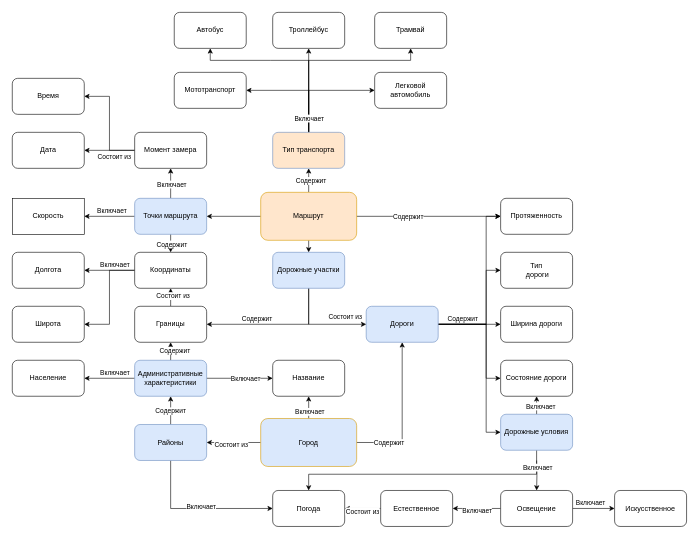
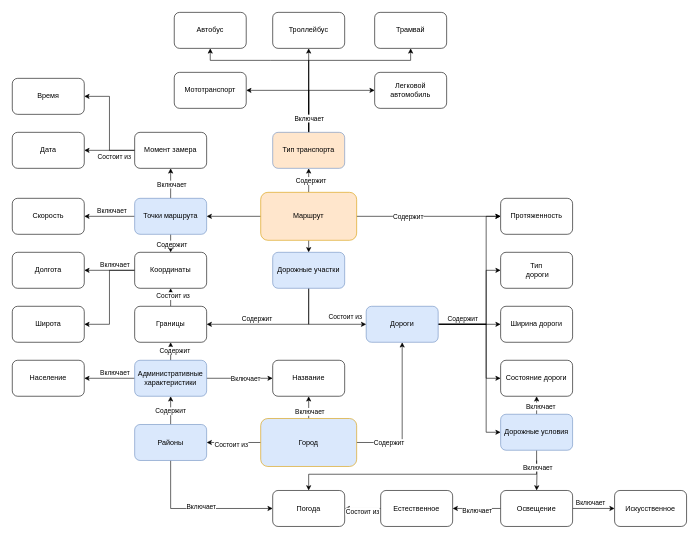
(48, 216) -> (48, 216)
